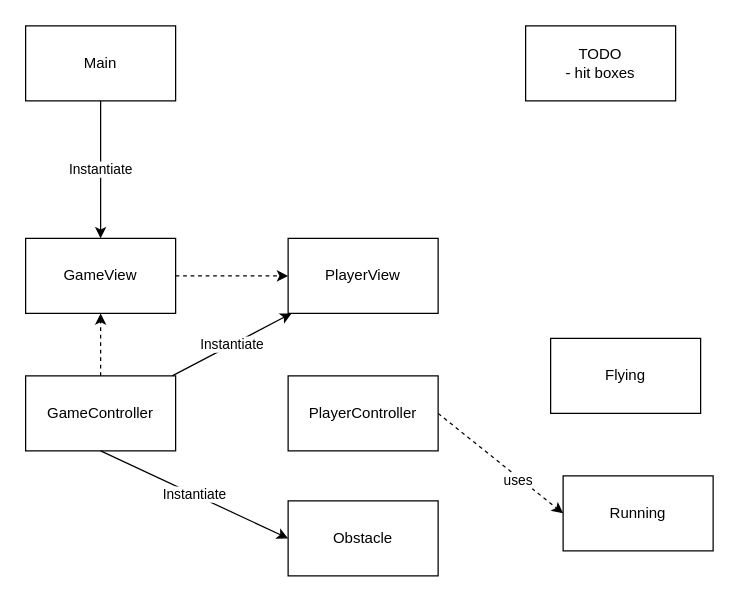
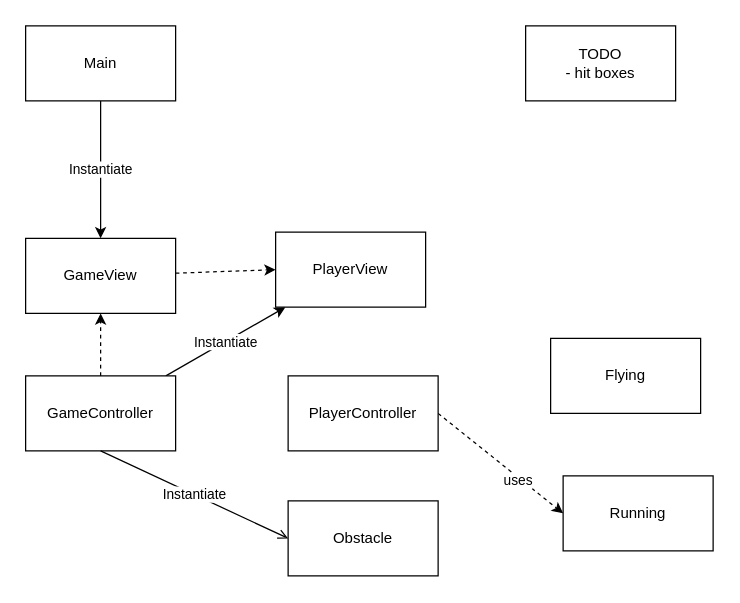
(363, 276) -> (351, 269)
(279, 534) -> (280, 534)
